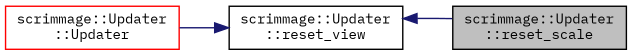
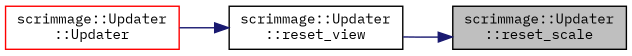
(435, 18) -> (421, 37)
